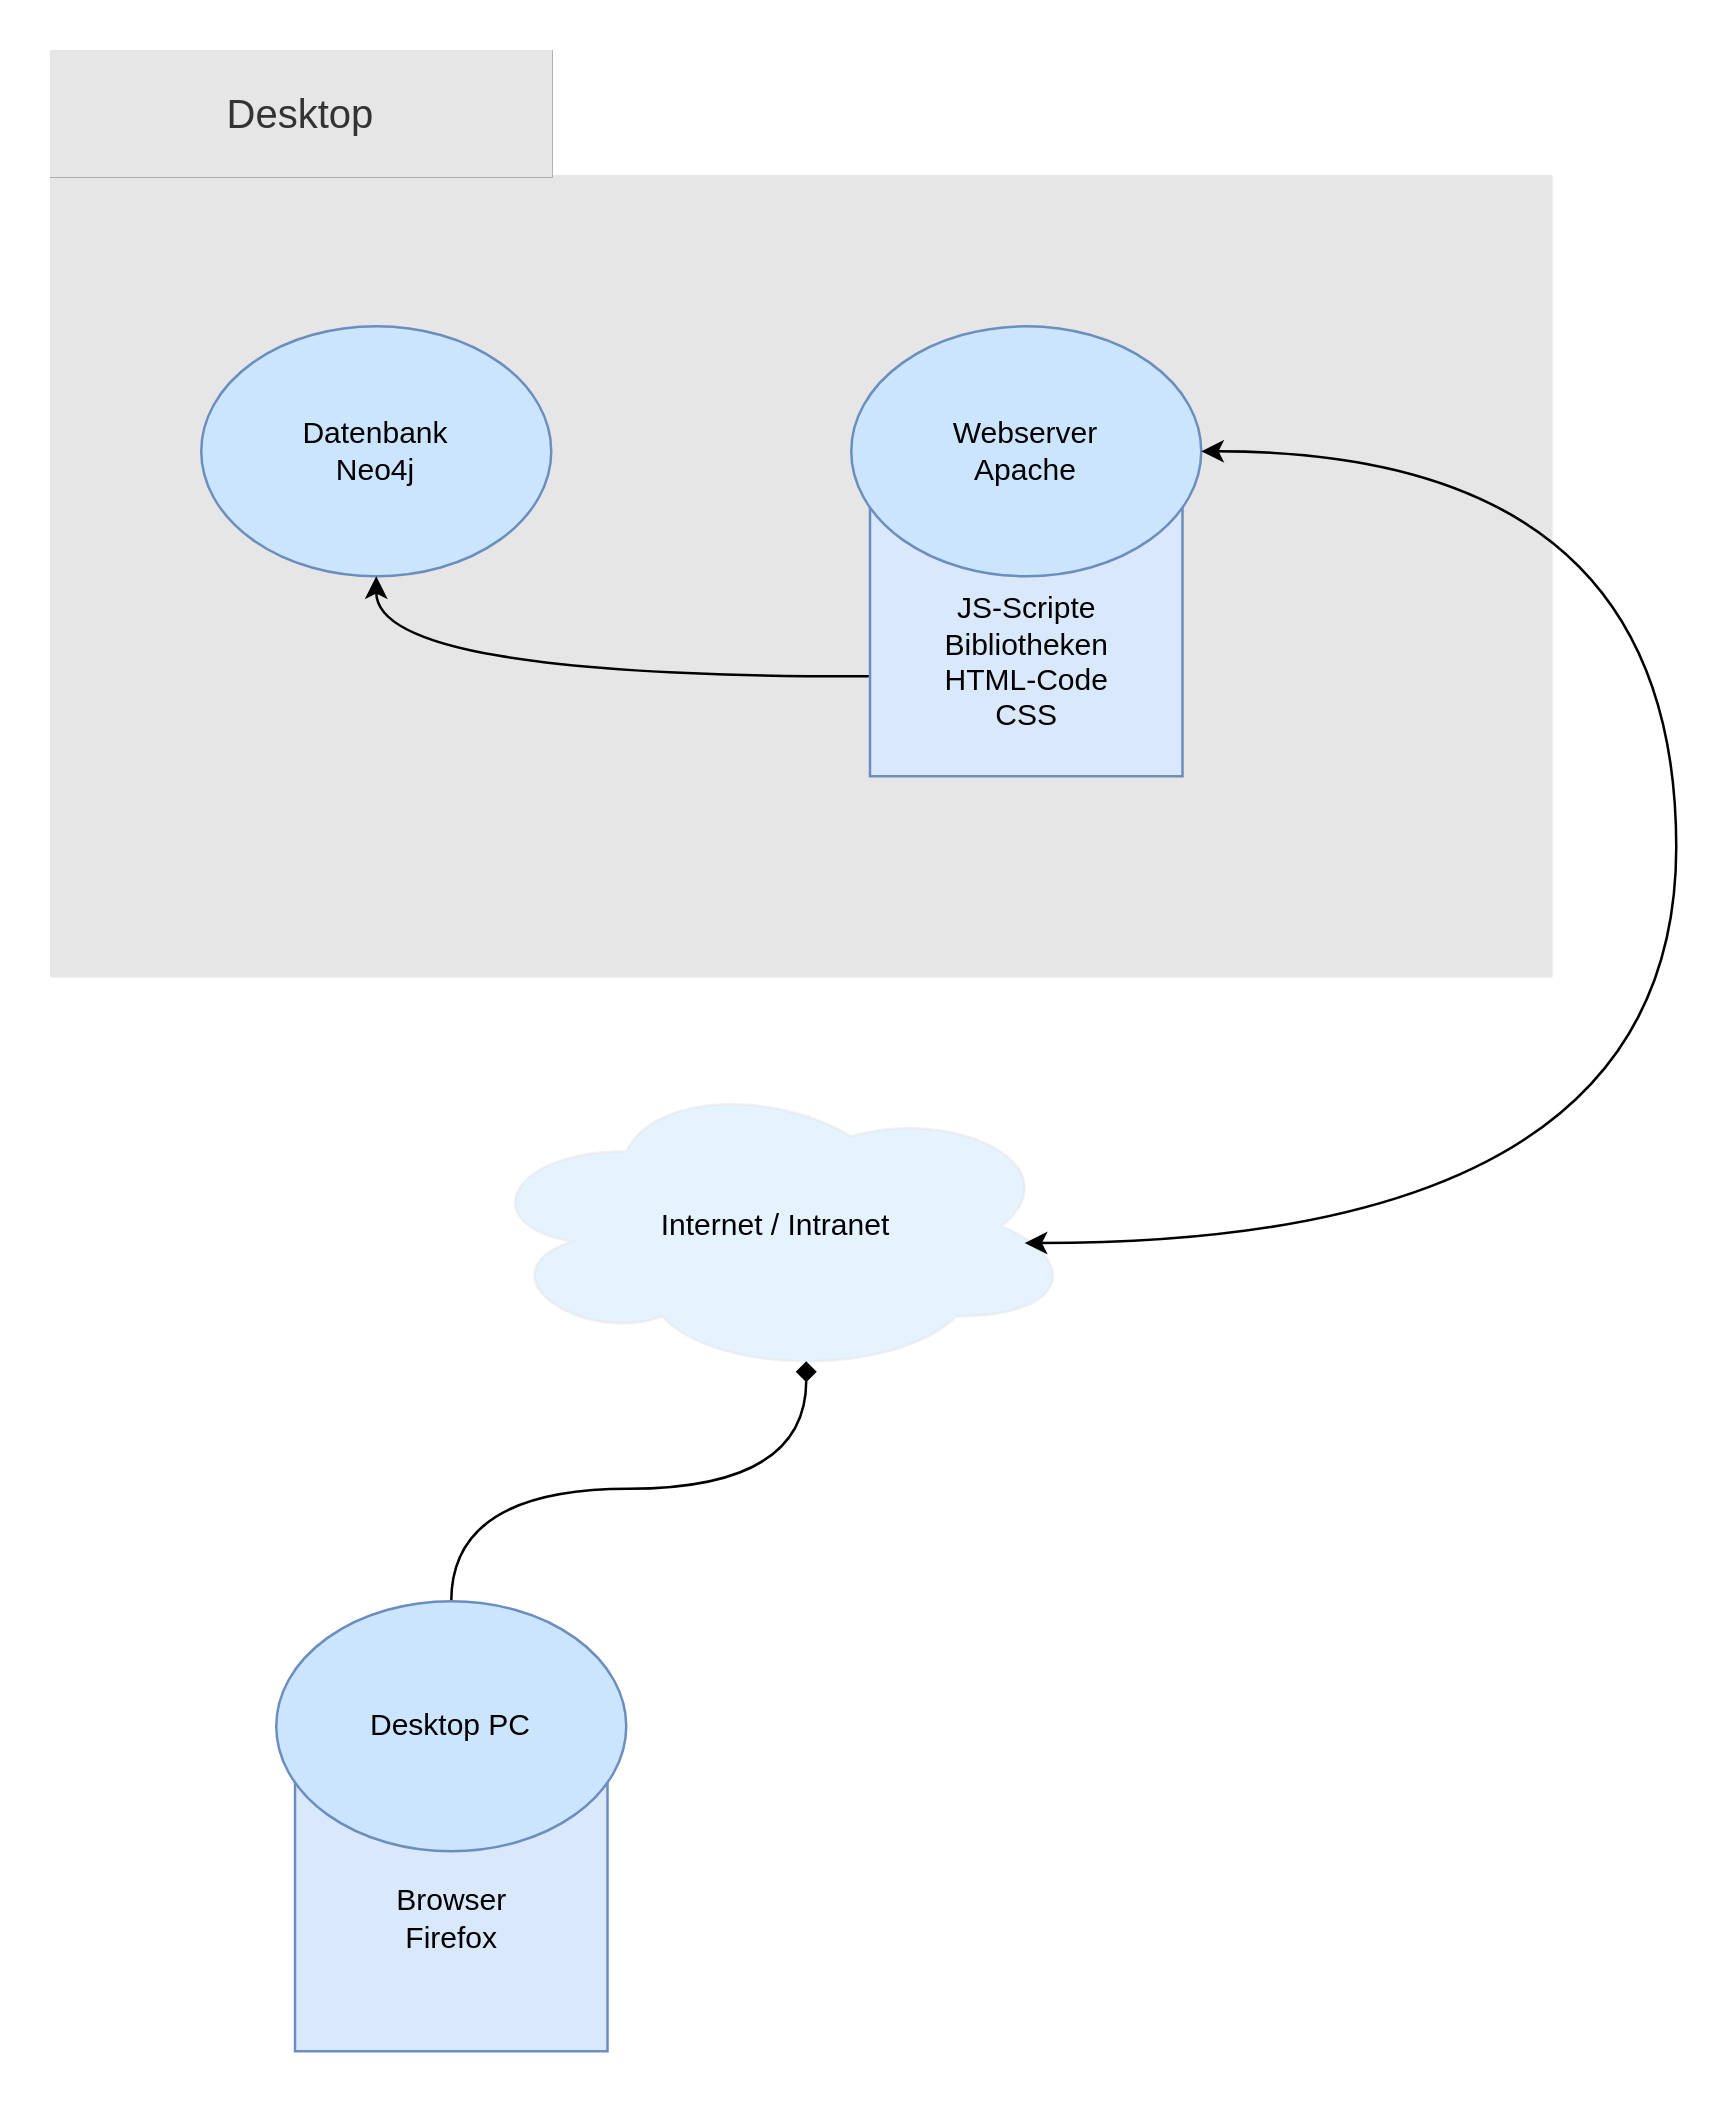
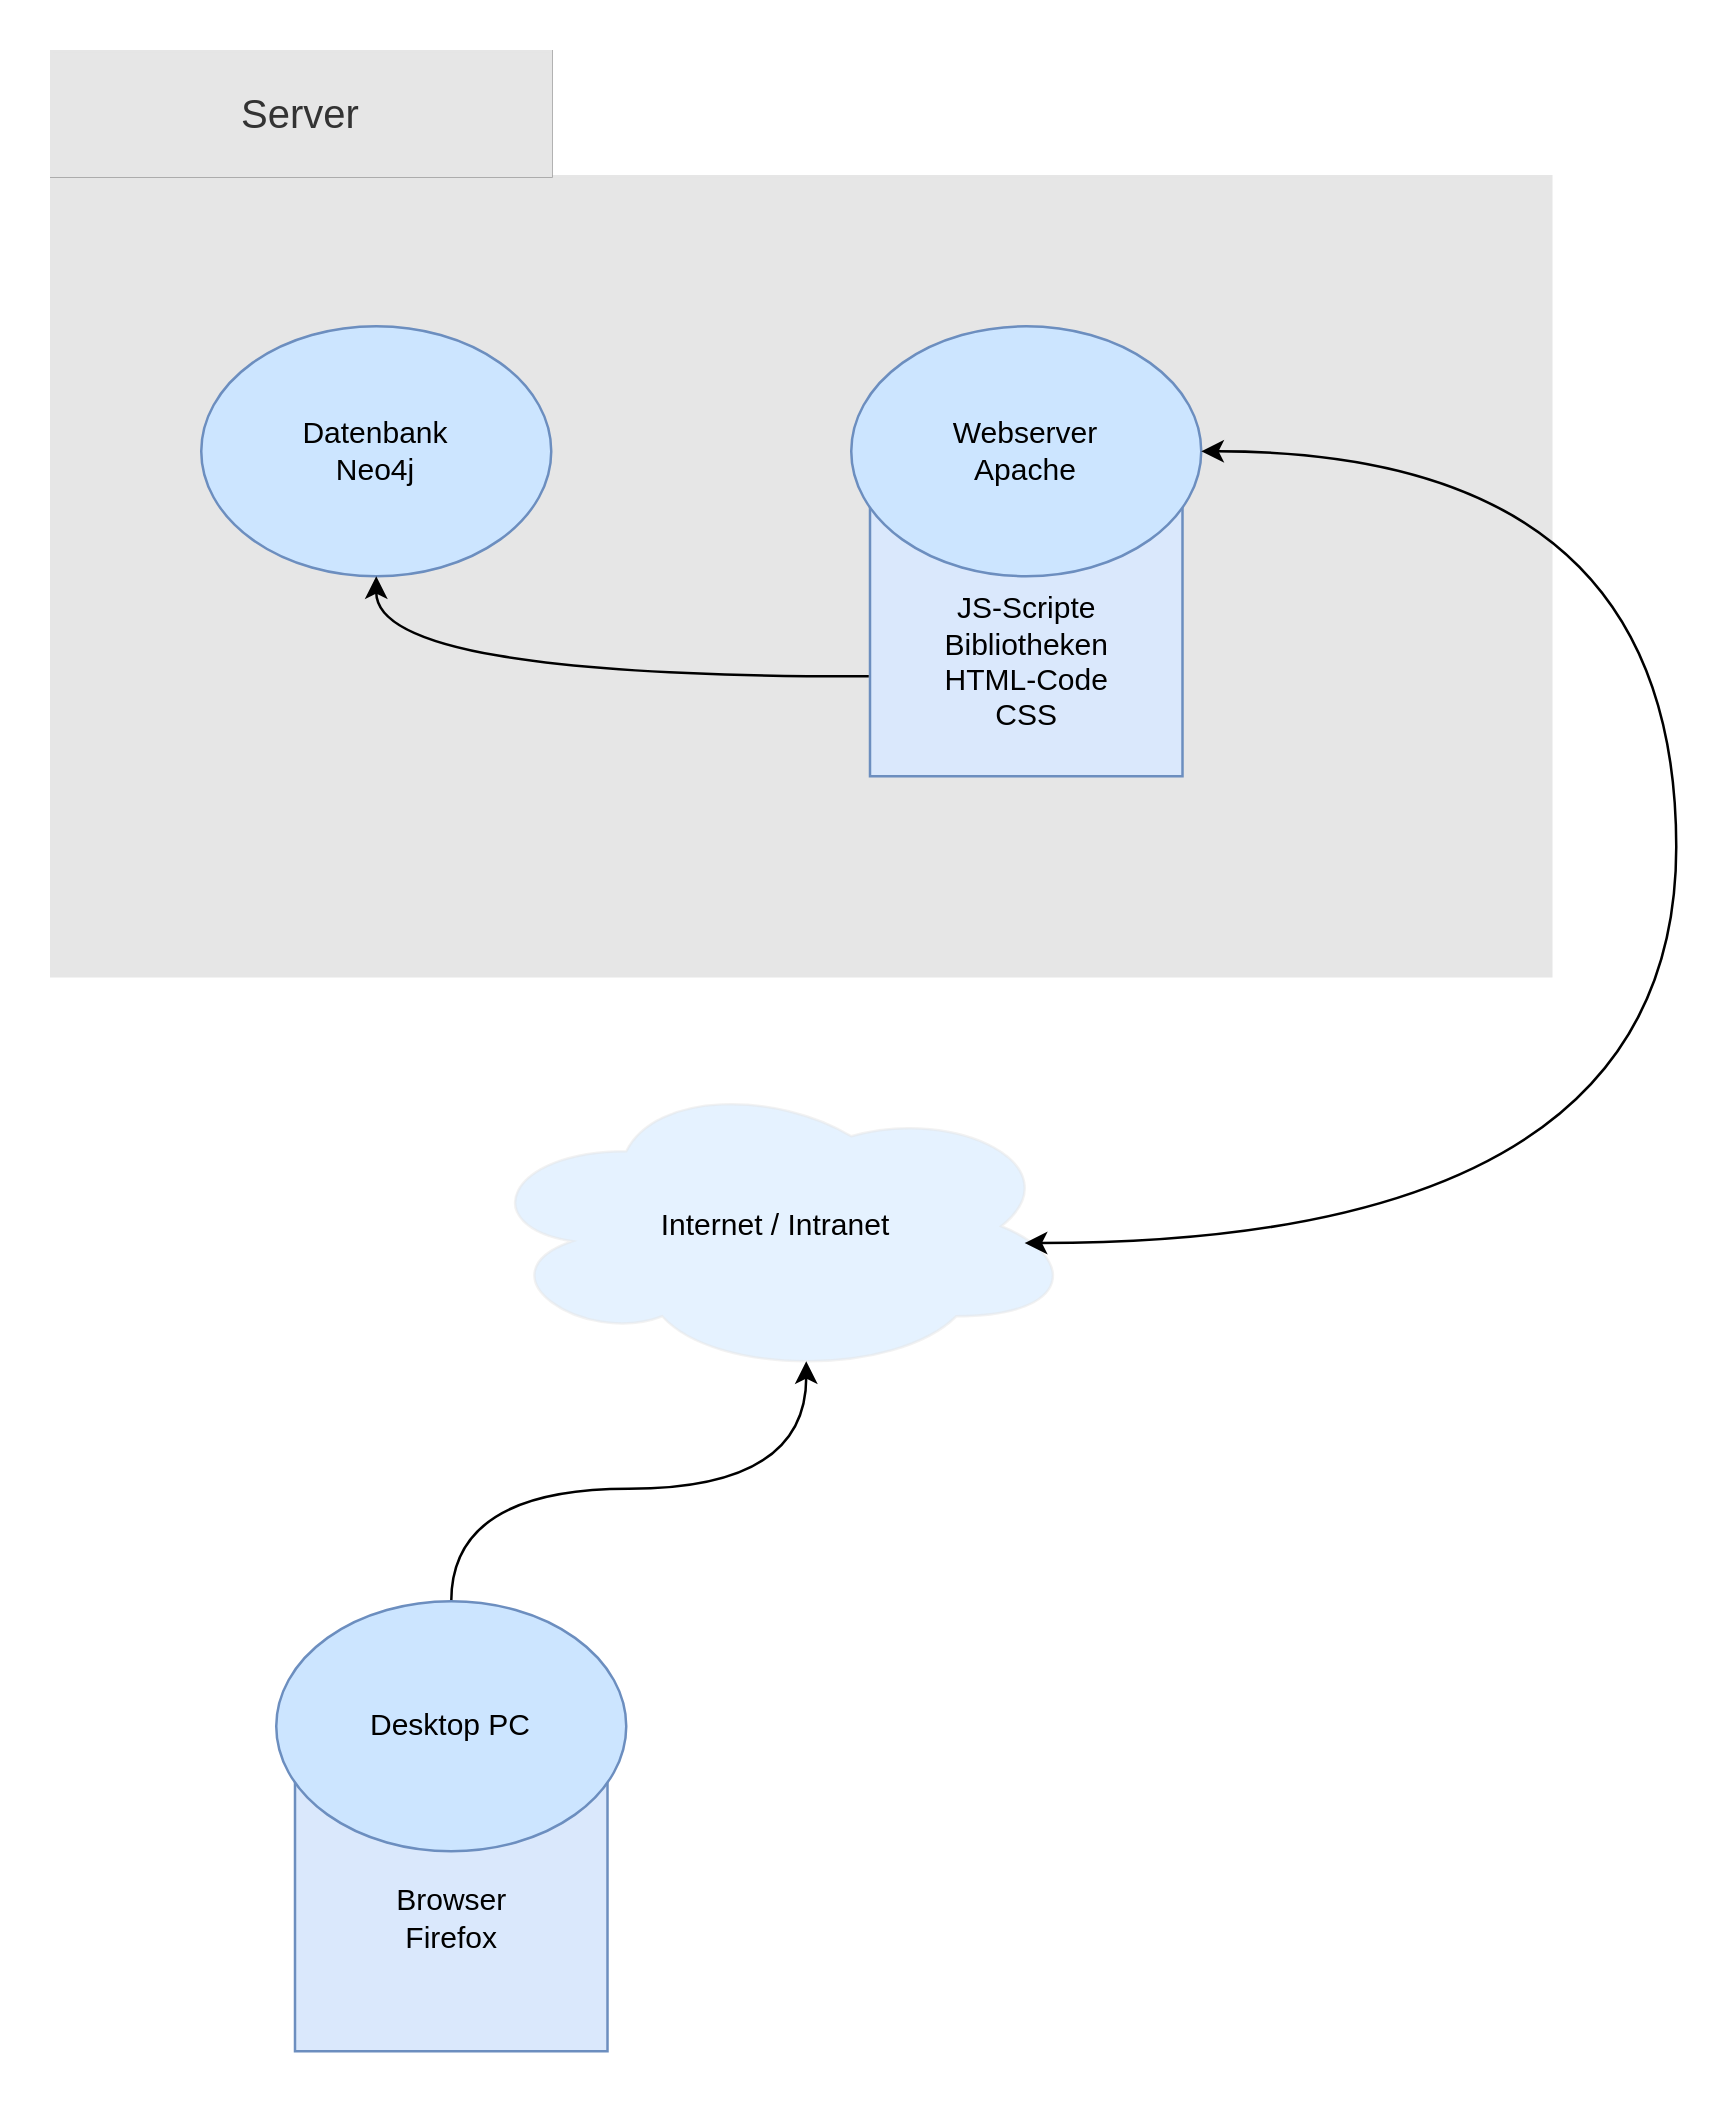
(301, 114) -> (301, 114)
(806, 1382) -> (806, 1380)
